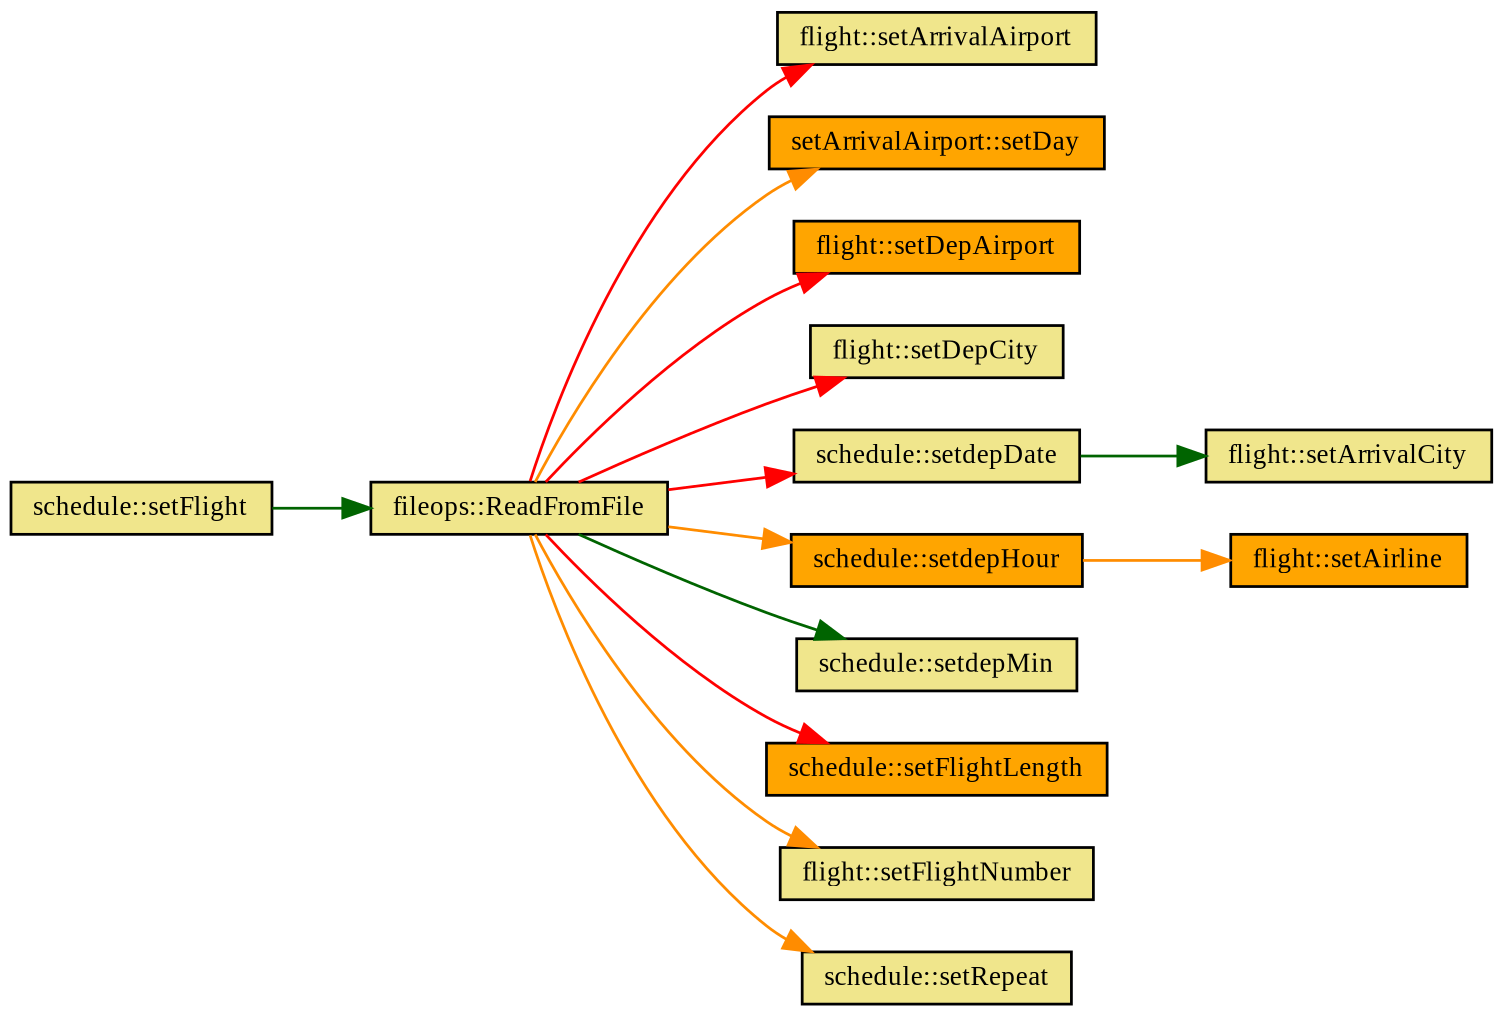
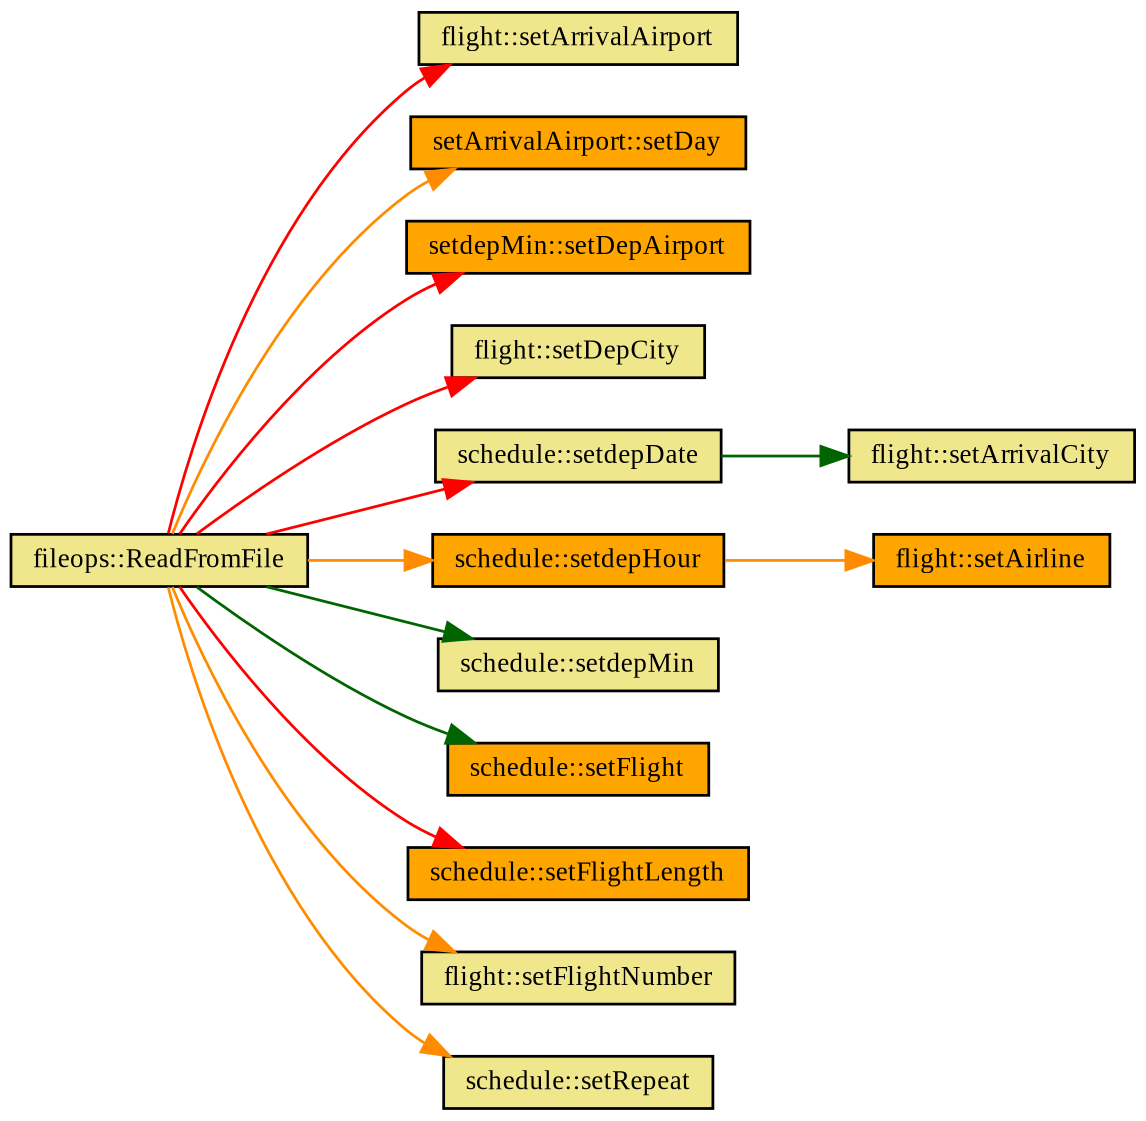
(937, 247) -> (578, 247)
(141, 508) -> (578, 769)
(307, 508) -> (317, 669)
